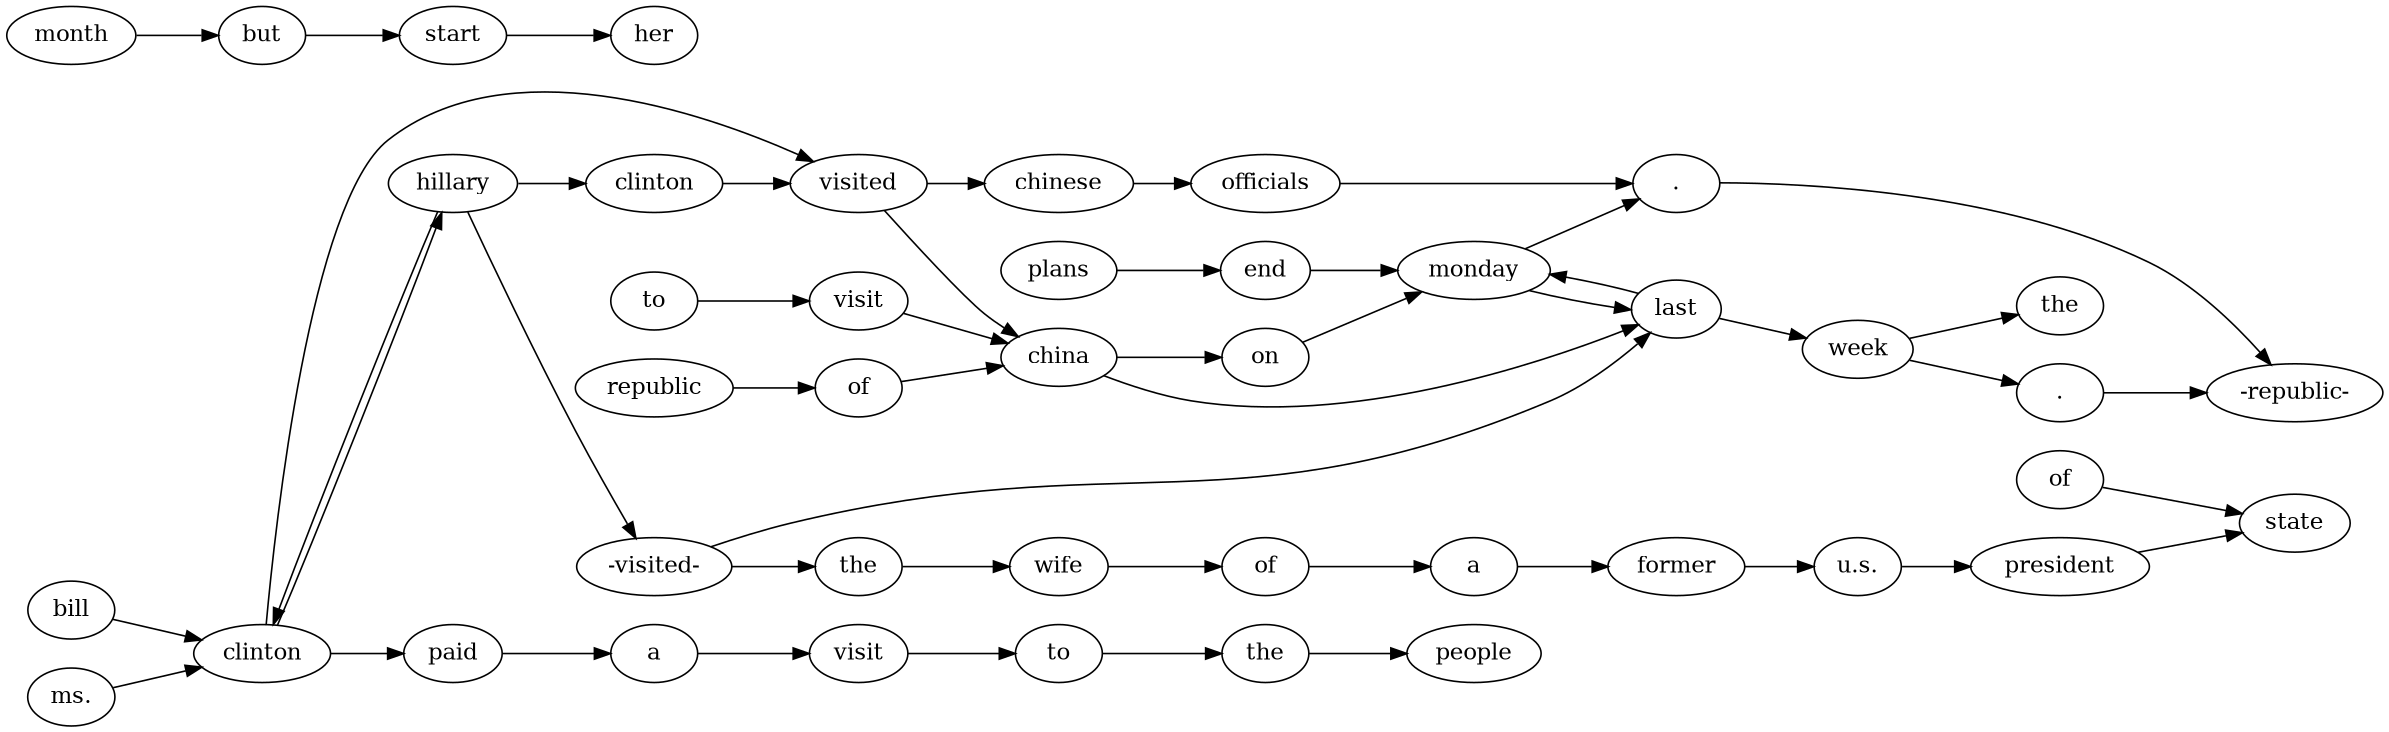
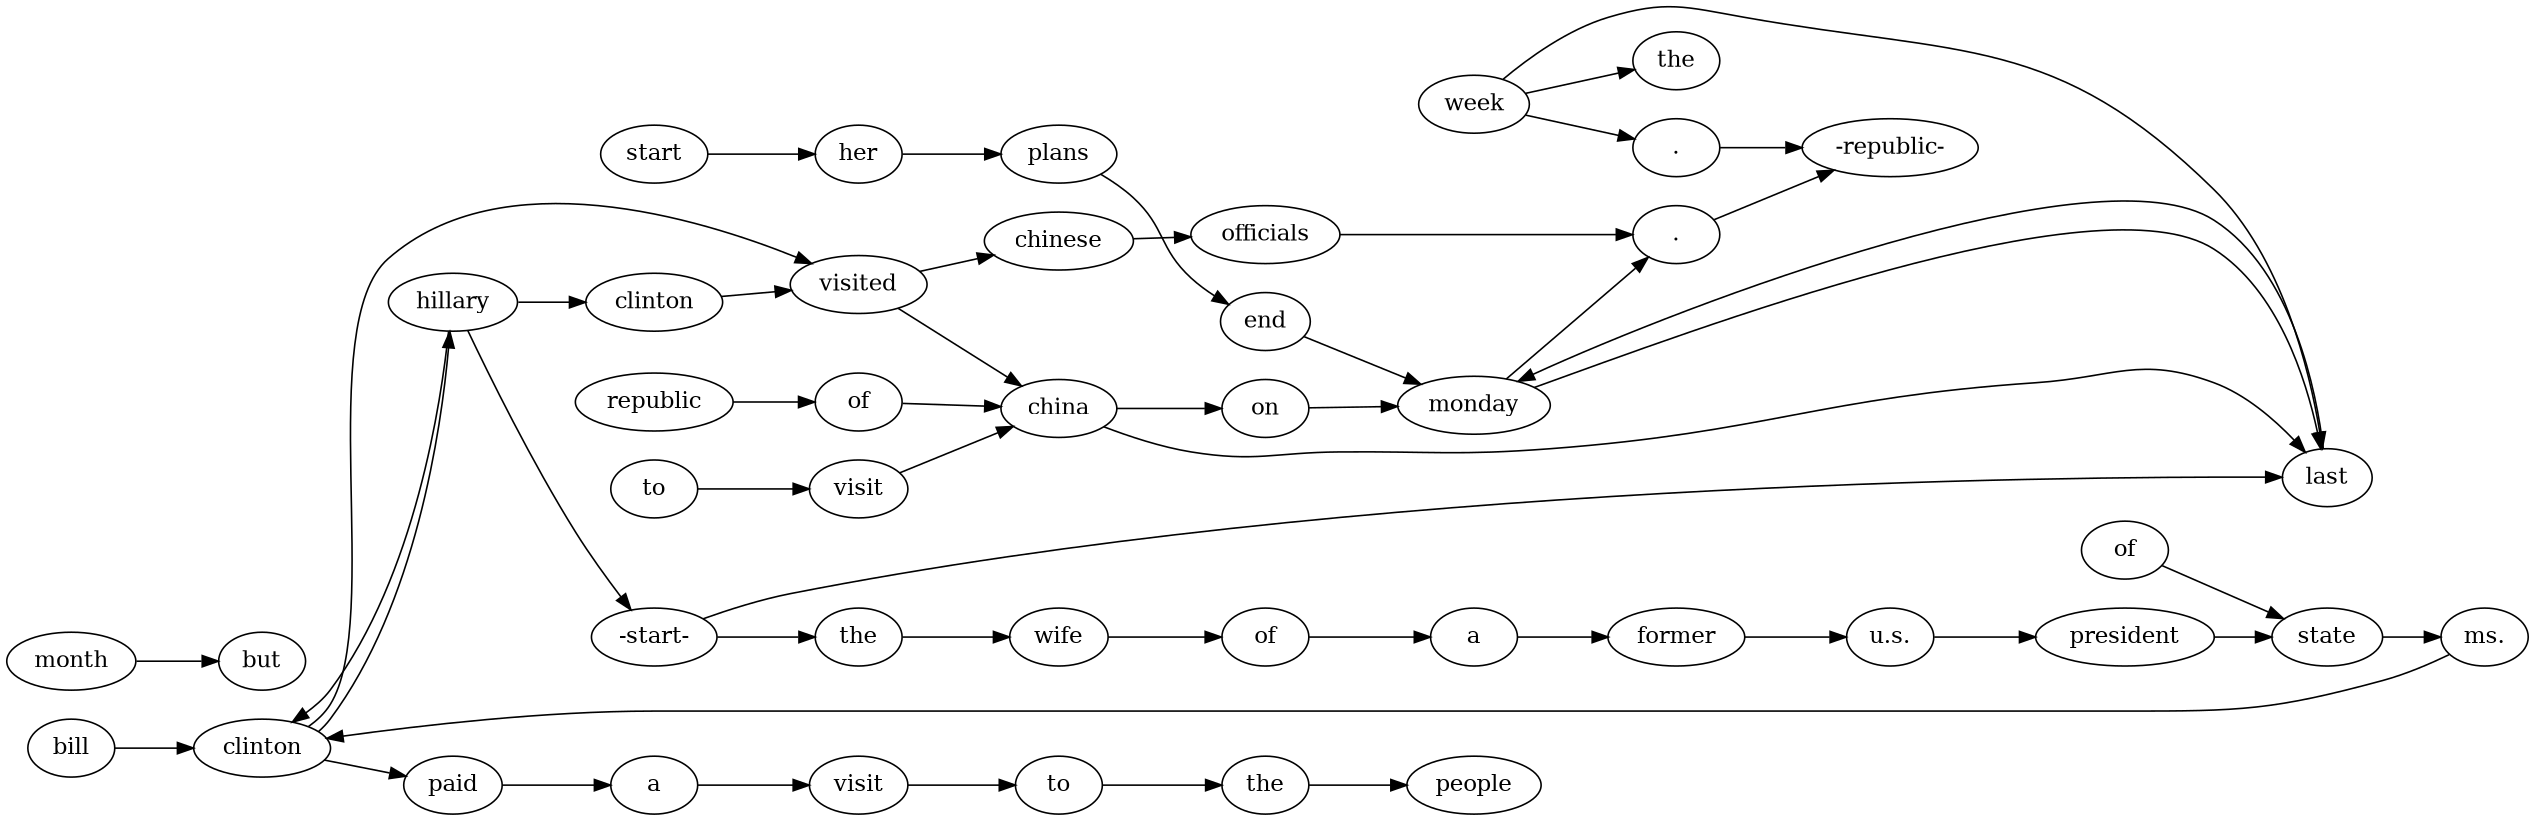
(344, 35) -> none
none -> (943, 154)
(1755, 326) -> (2001, 59)
(654, 567) -> (654, 637)
none -> (2404, 637)
